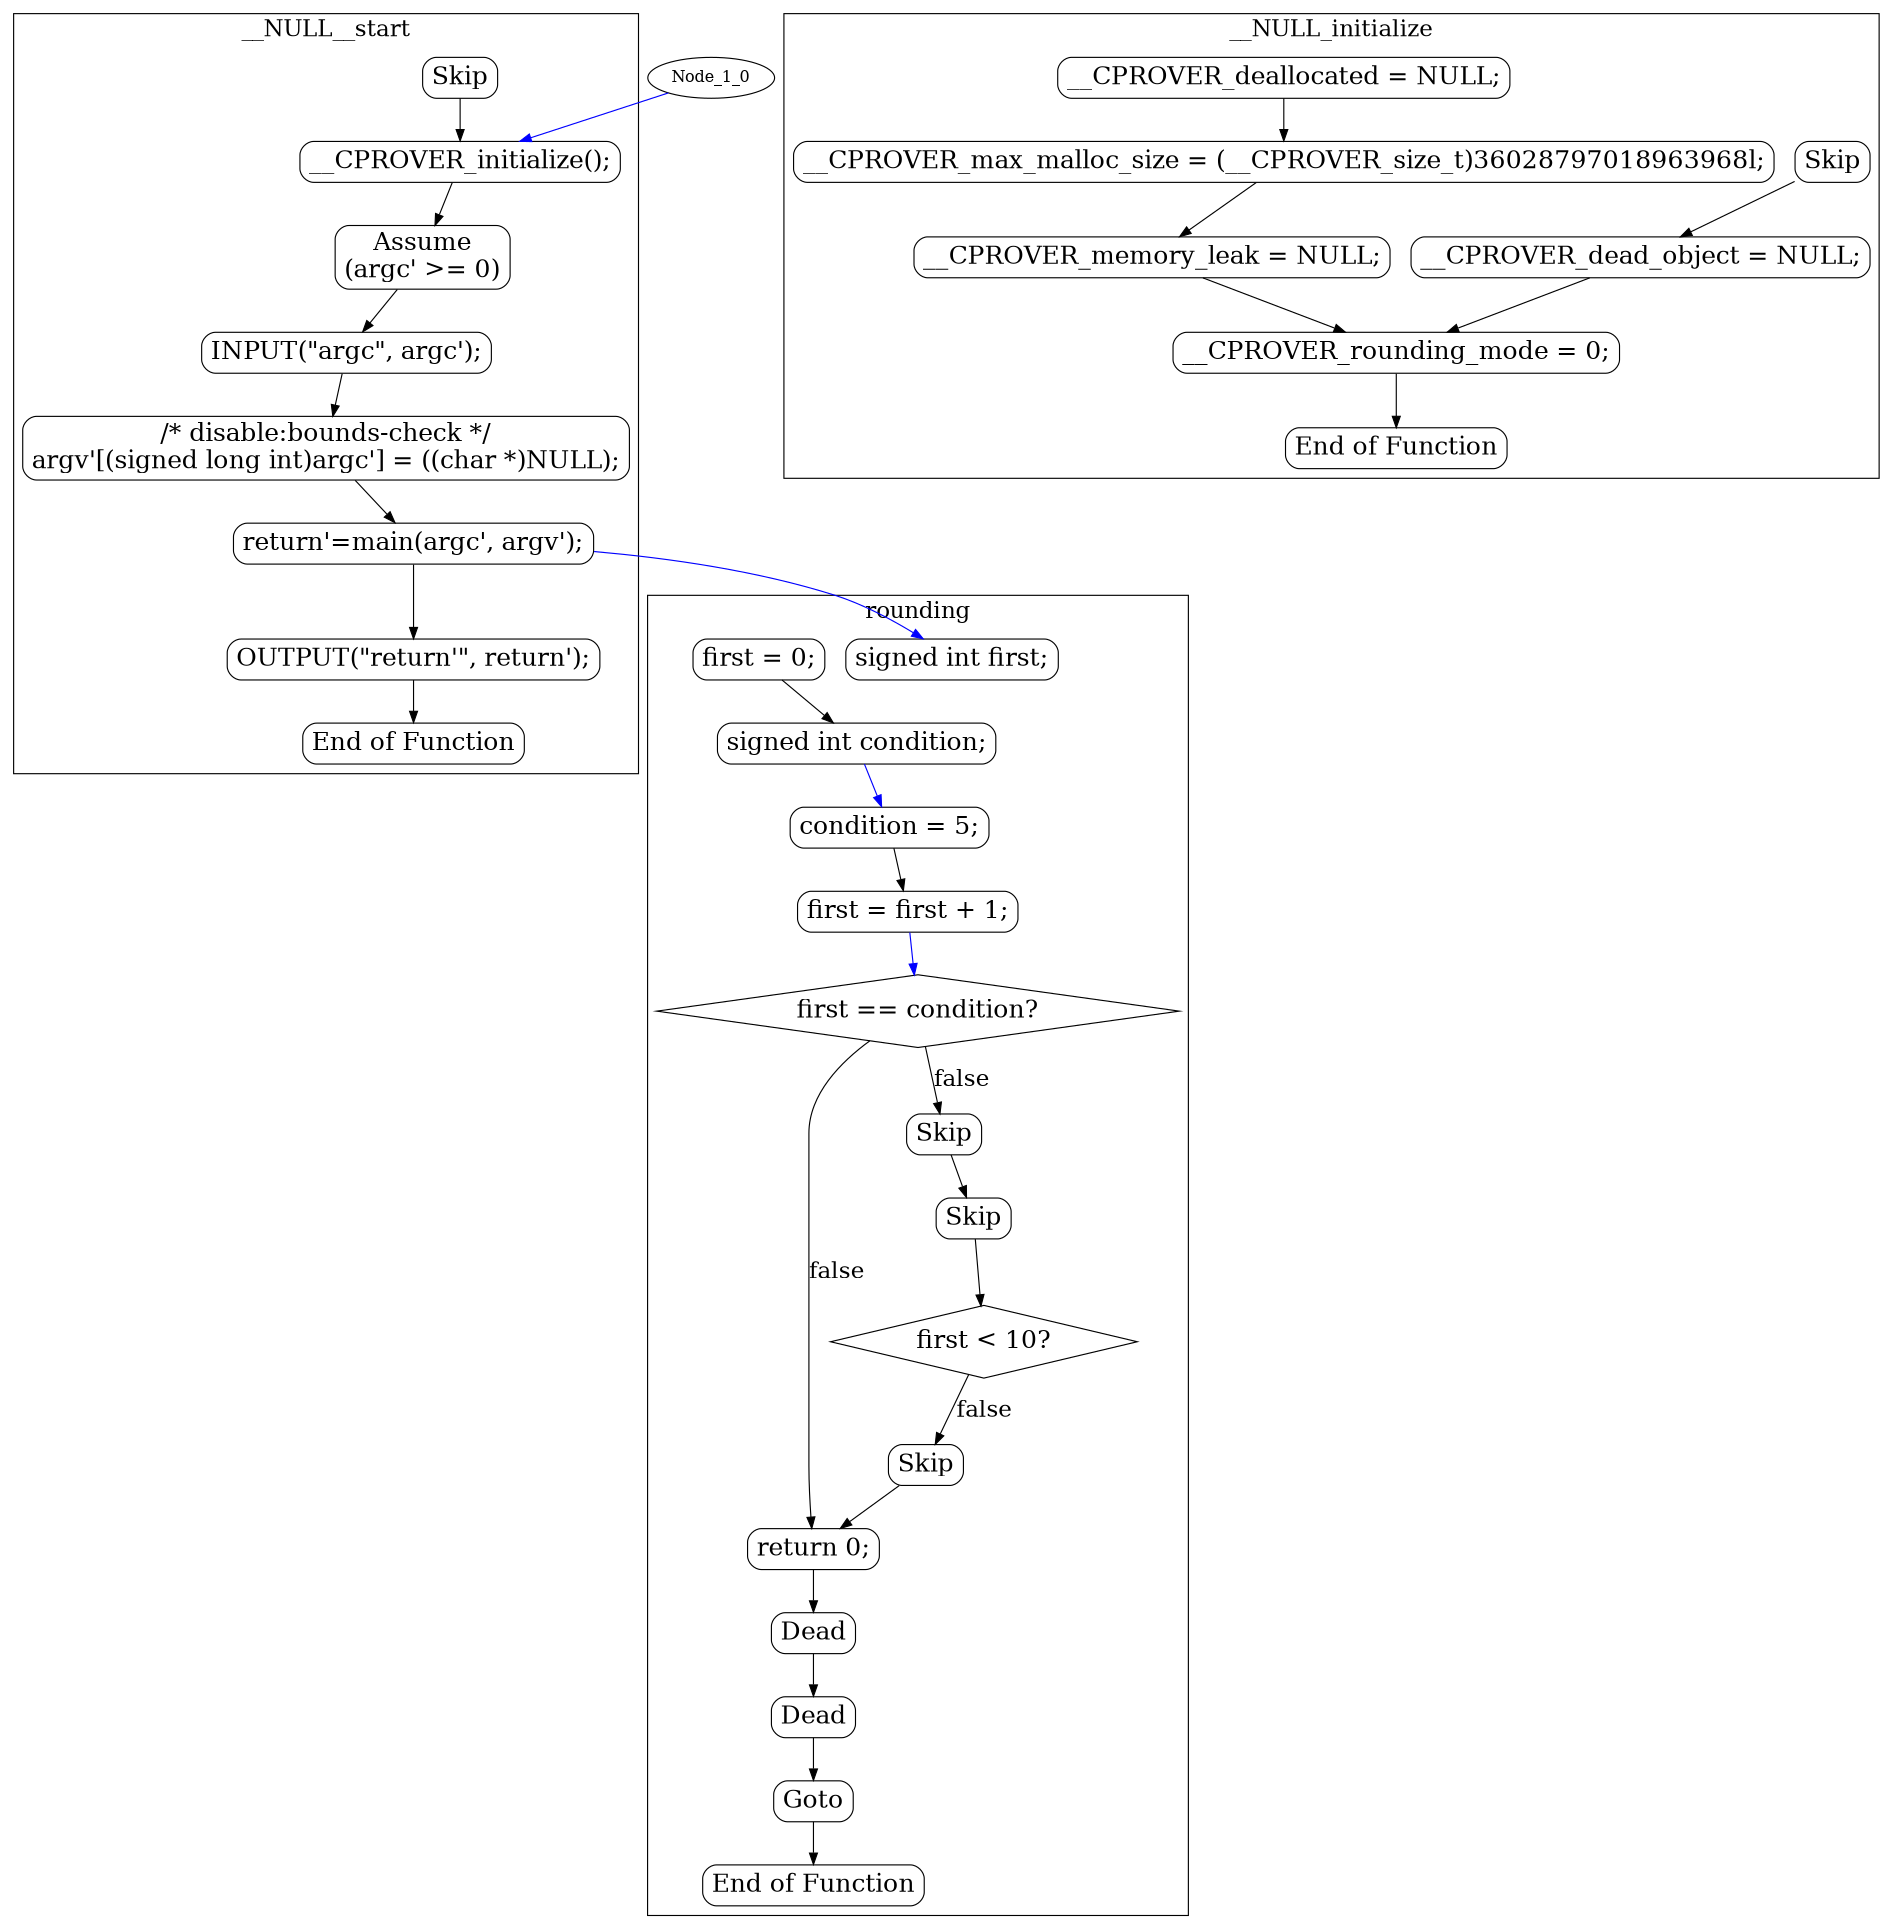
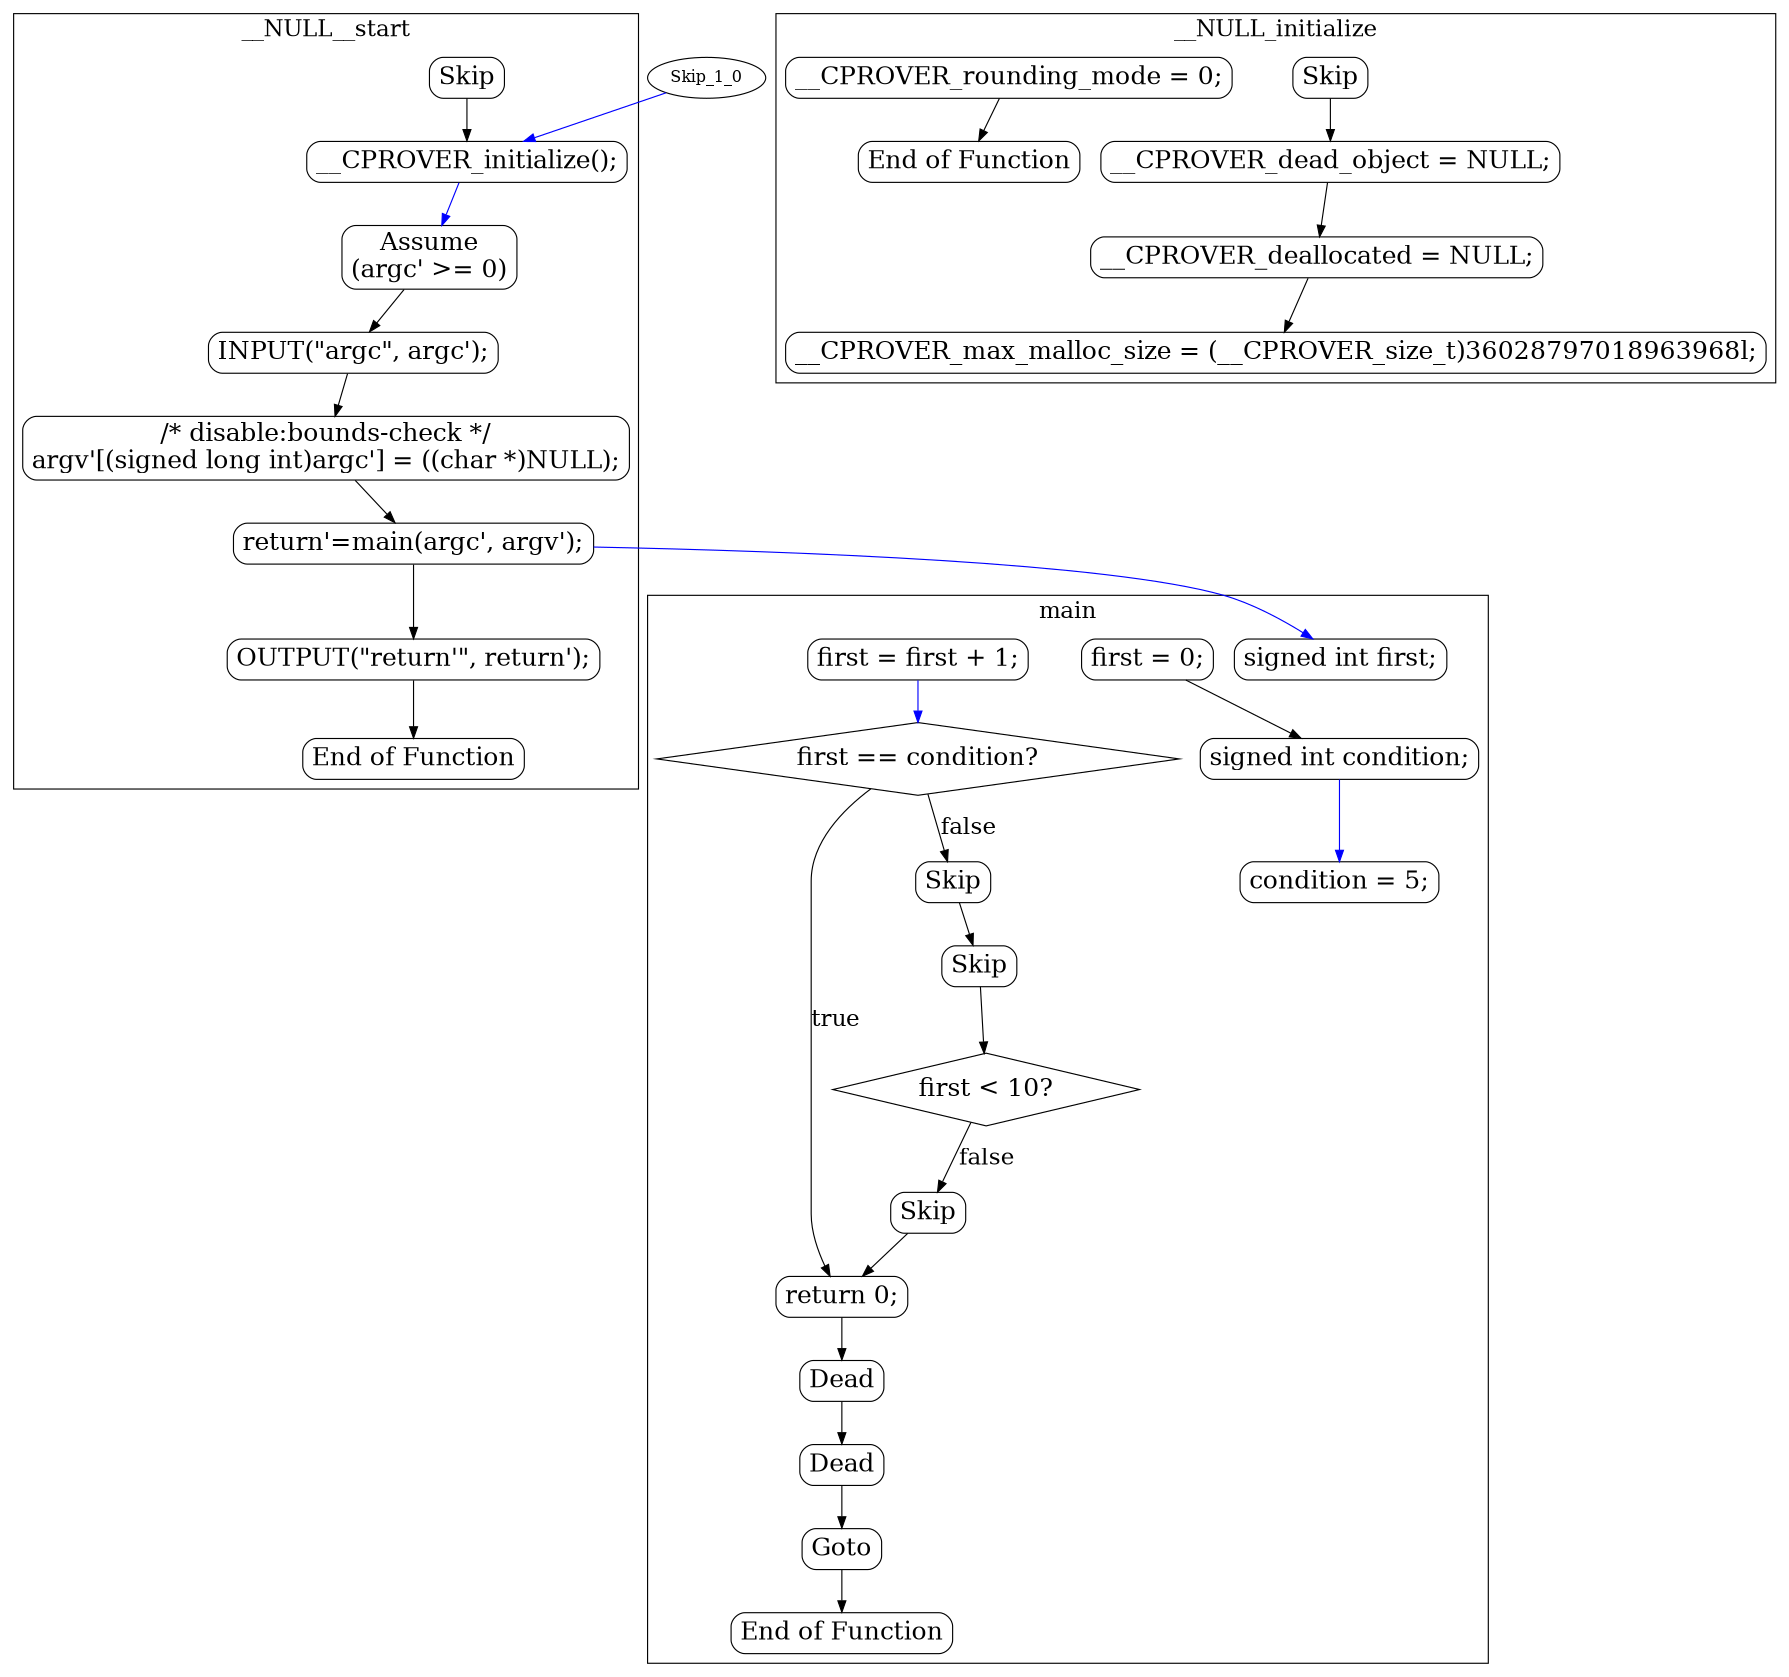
(711, 78) -> (707, 78)
(446, 199) -> (453, 199)
(1152, 257) -> none
(1524, 303) -> (1324, 204)
(918, 612) -> (1068, 612)
(897, 864) -> none
(837, 1272) -> (836, 1020)
